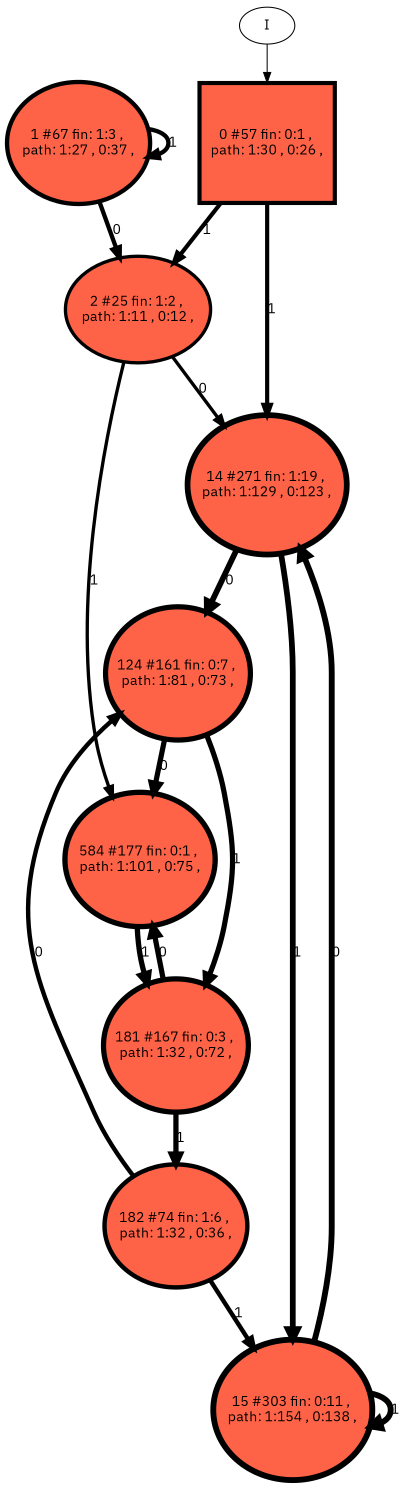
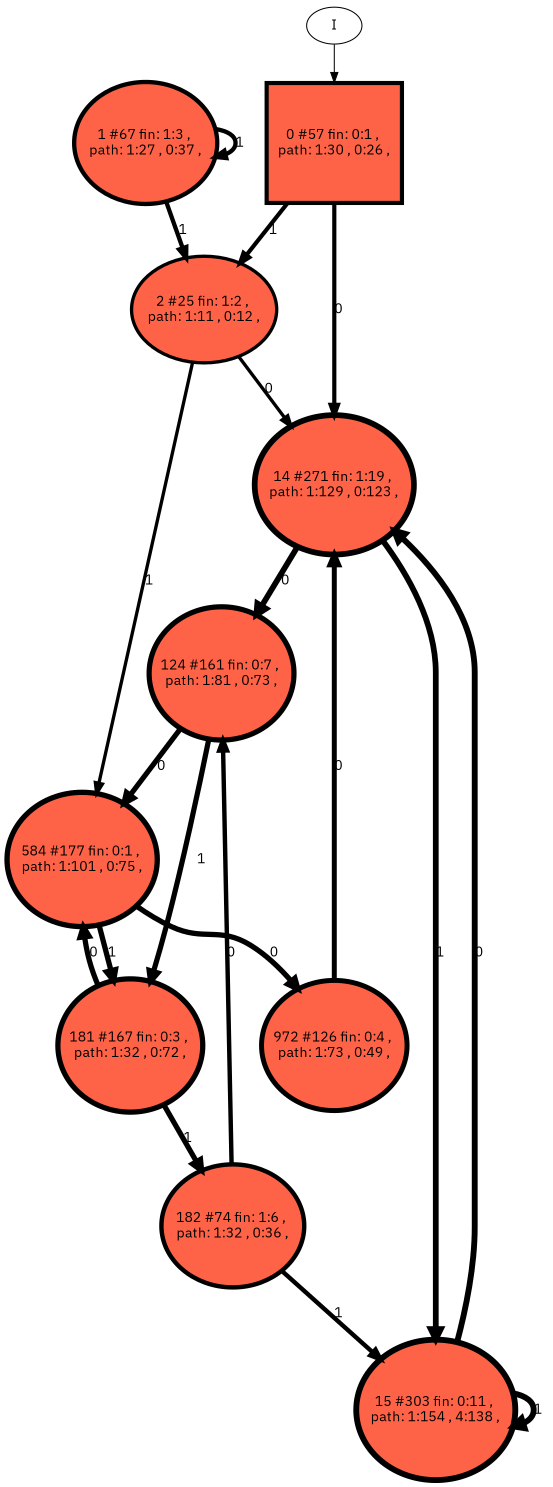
(119, 230) -> (185, 230)
(273, 310) -> (340, 310)
none -> (334, 1046)
(293, 1410) -> (436, 1410)
